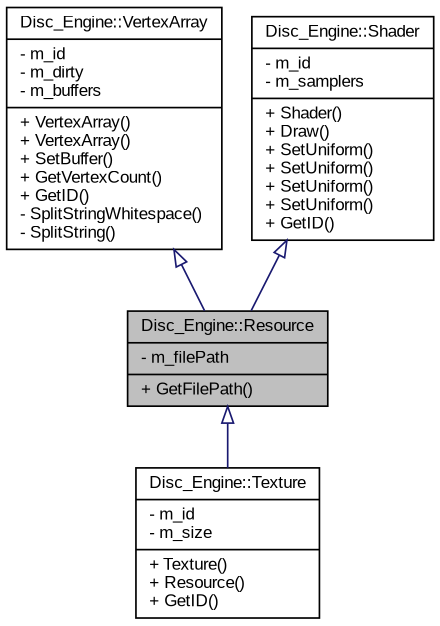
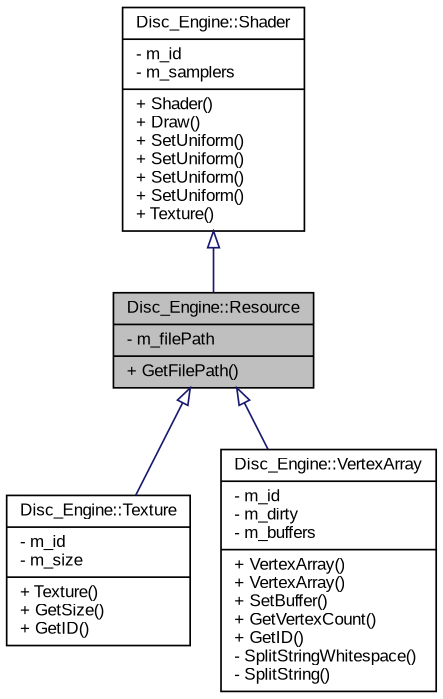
(300, 224) -> (175, 214)
(193, 288) -> (256, 426)
(198, 583) -> (63, 611)
